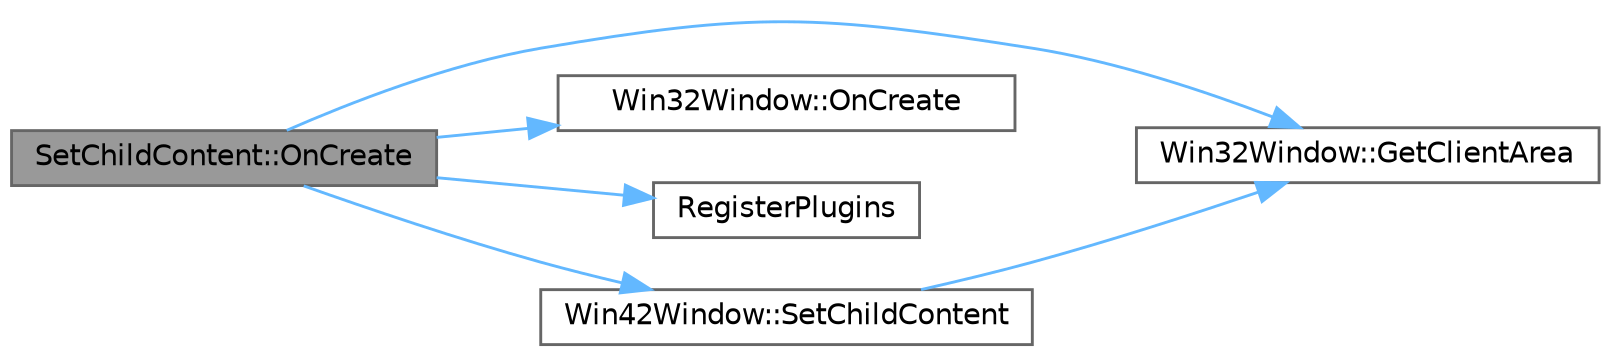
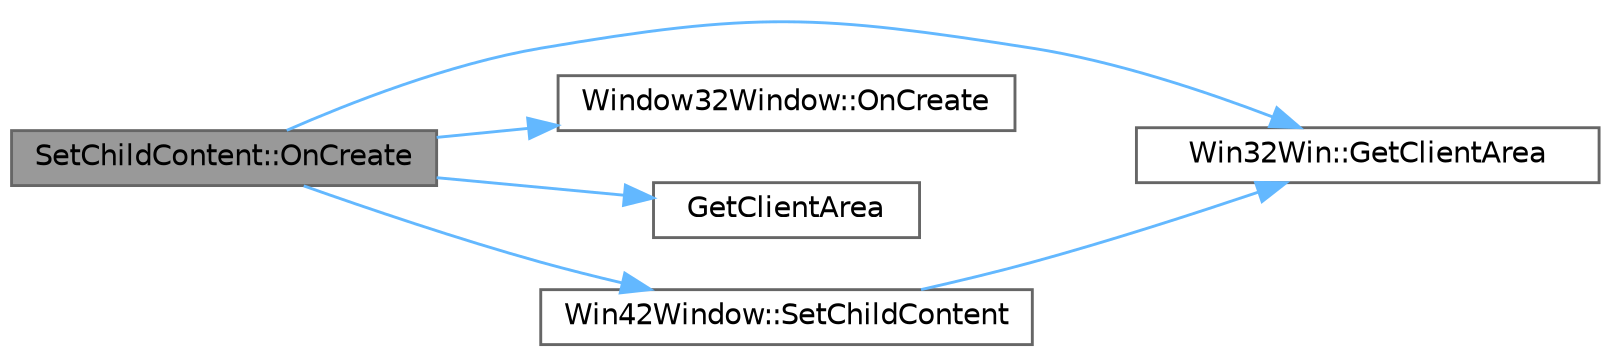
(787, 103) -> (787, 103)
(1368, 155) -> (1368, 155)
(787, 210) -> (787, 210)
